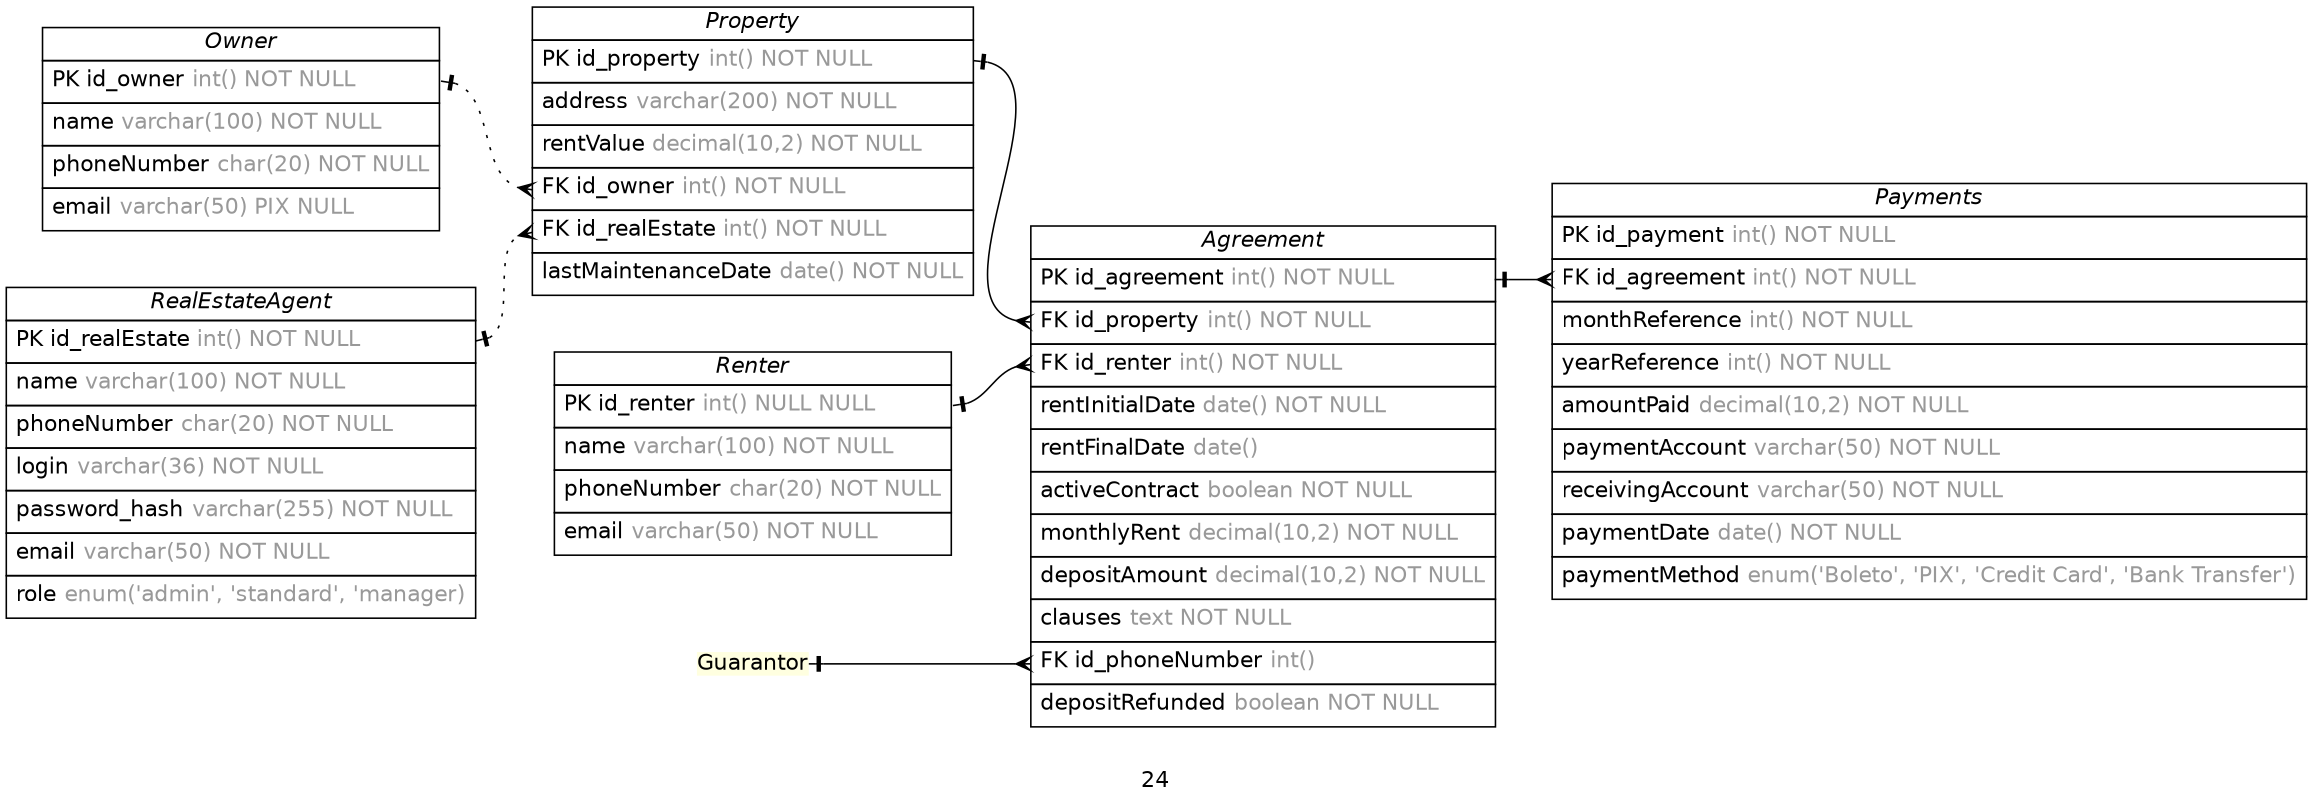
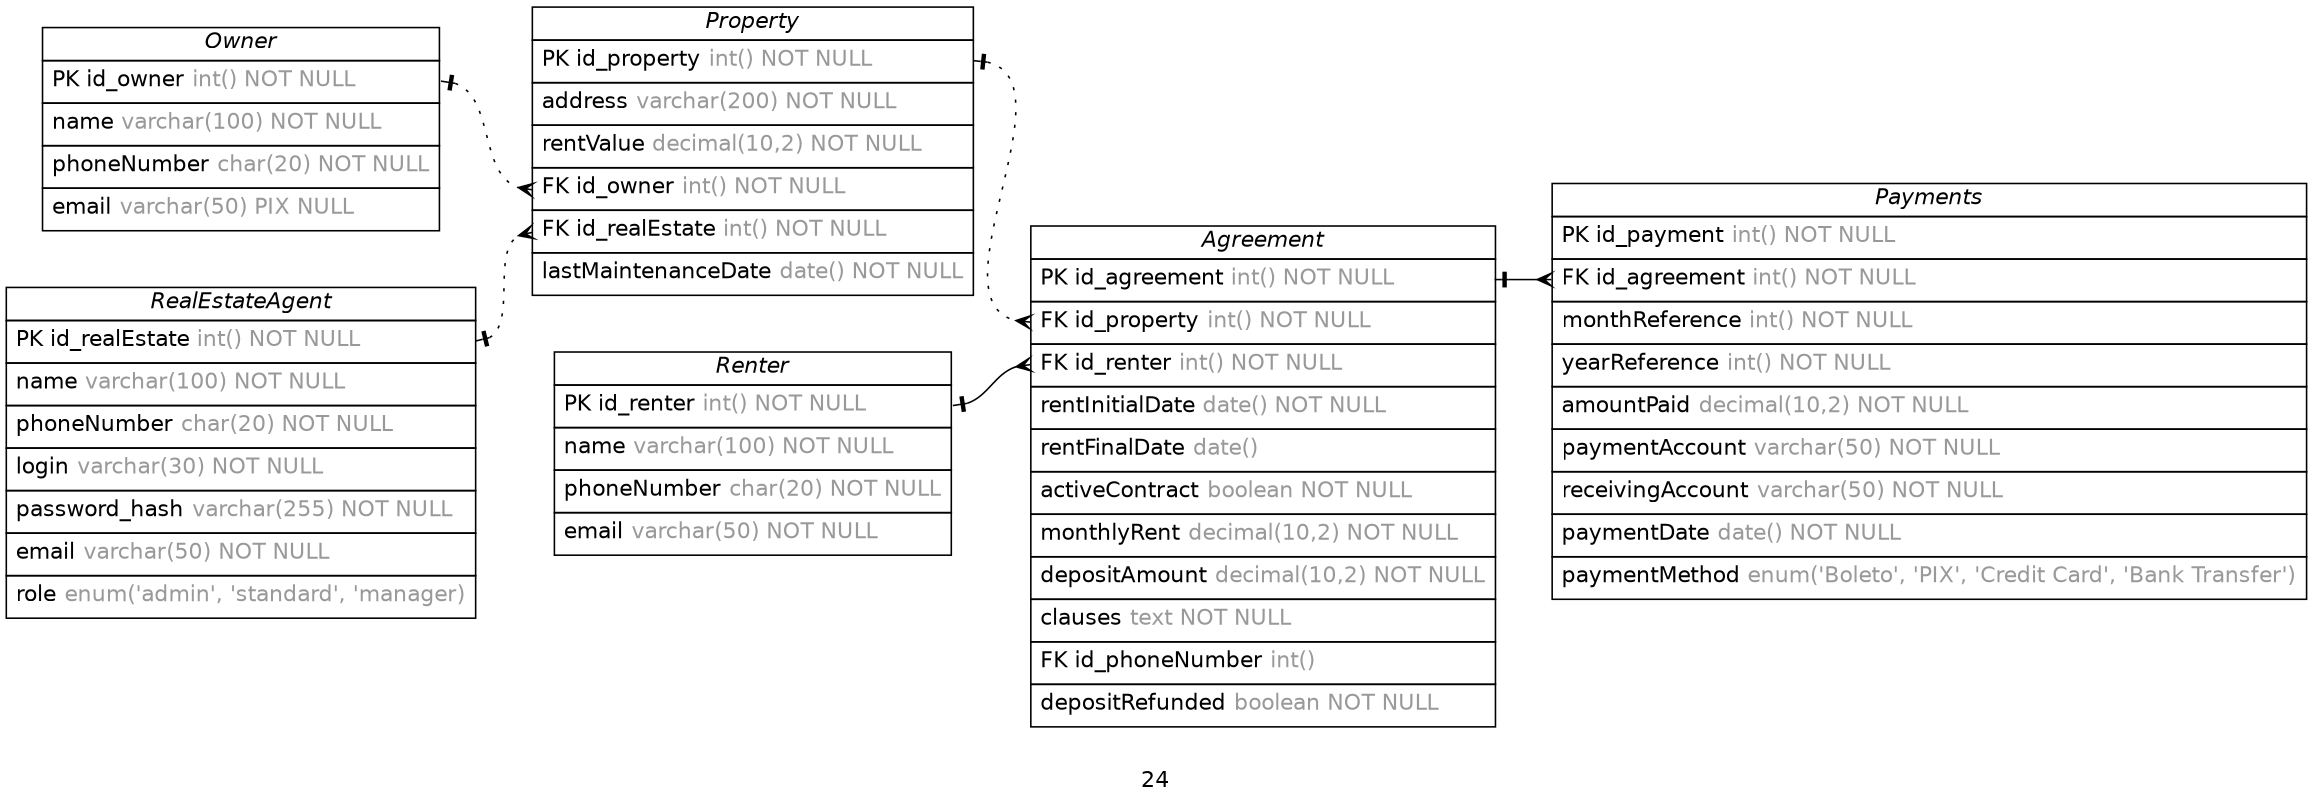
(1002, 191) -> (1002, 191)
(789, 404) -> (784, 404)
(201, 467) -> (201, 467)
(753, 664) -> none
